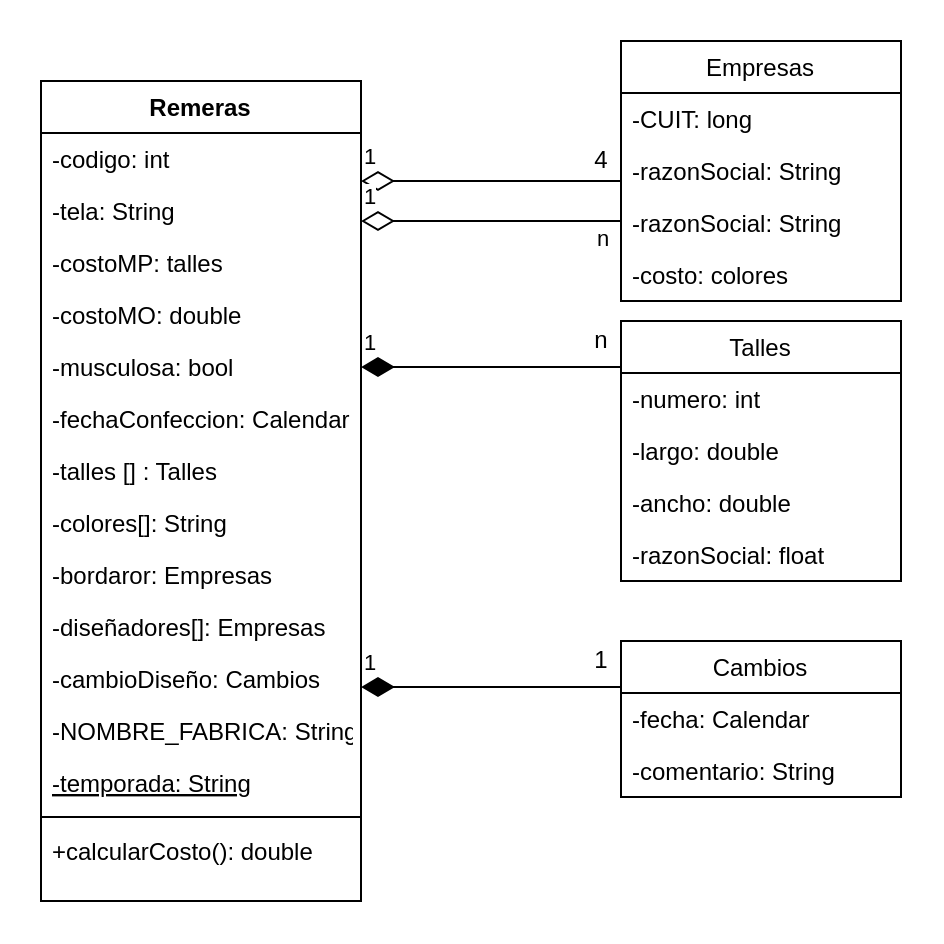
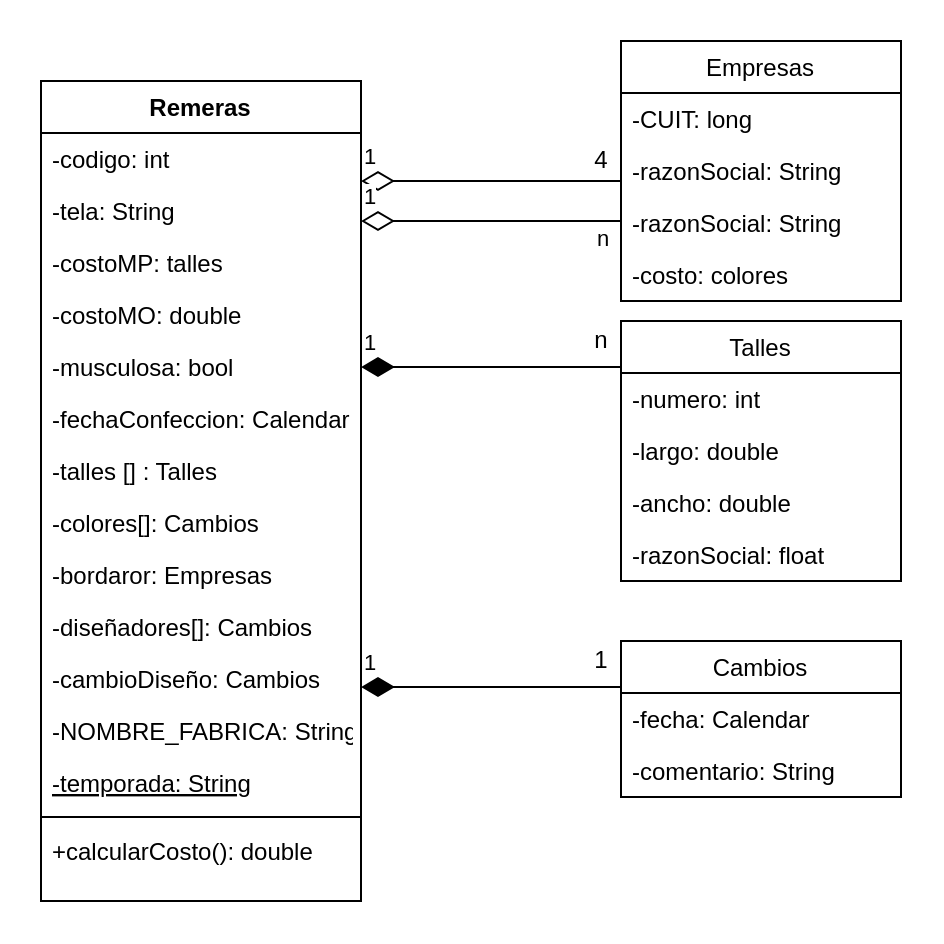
(160, 524) -> (167, 524)
(204, 628) -> (194, 628)
